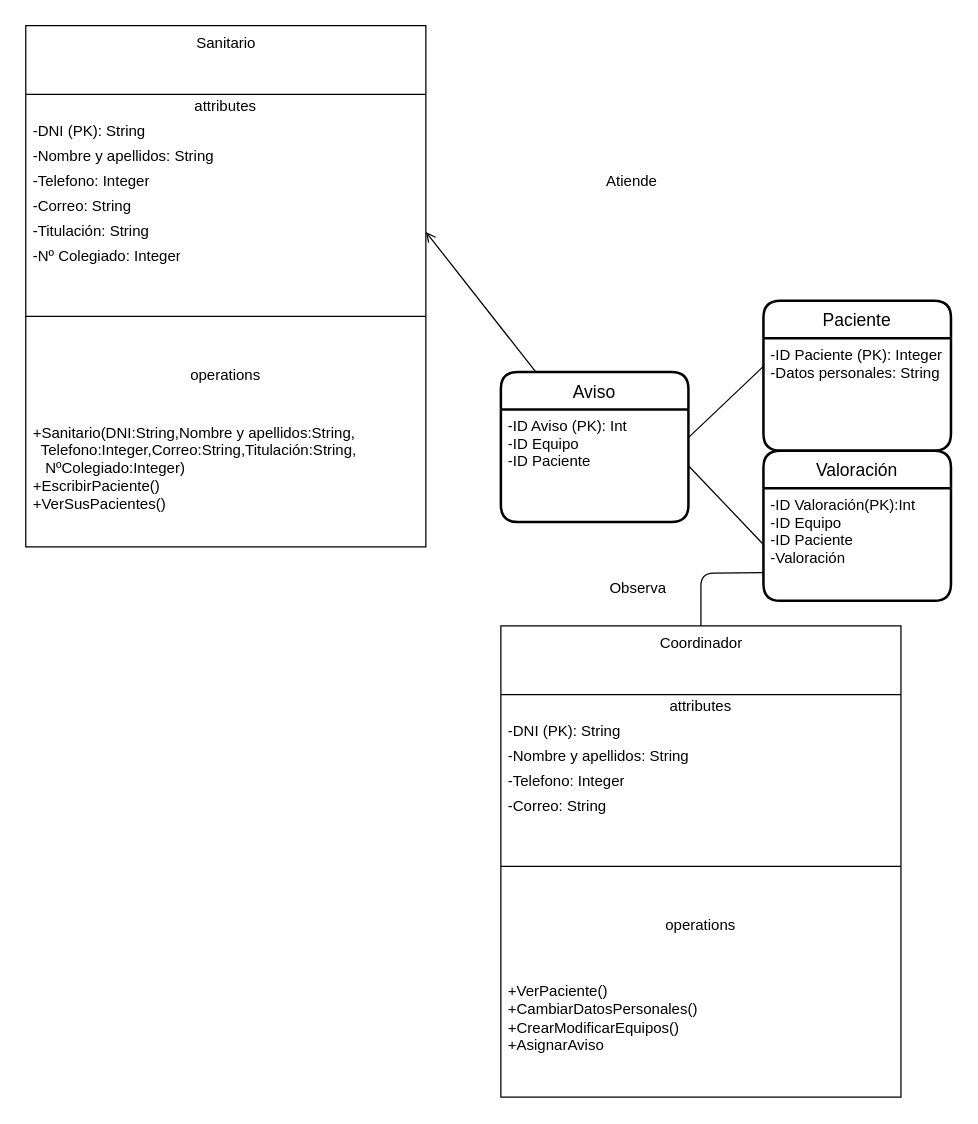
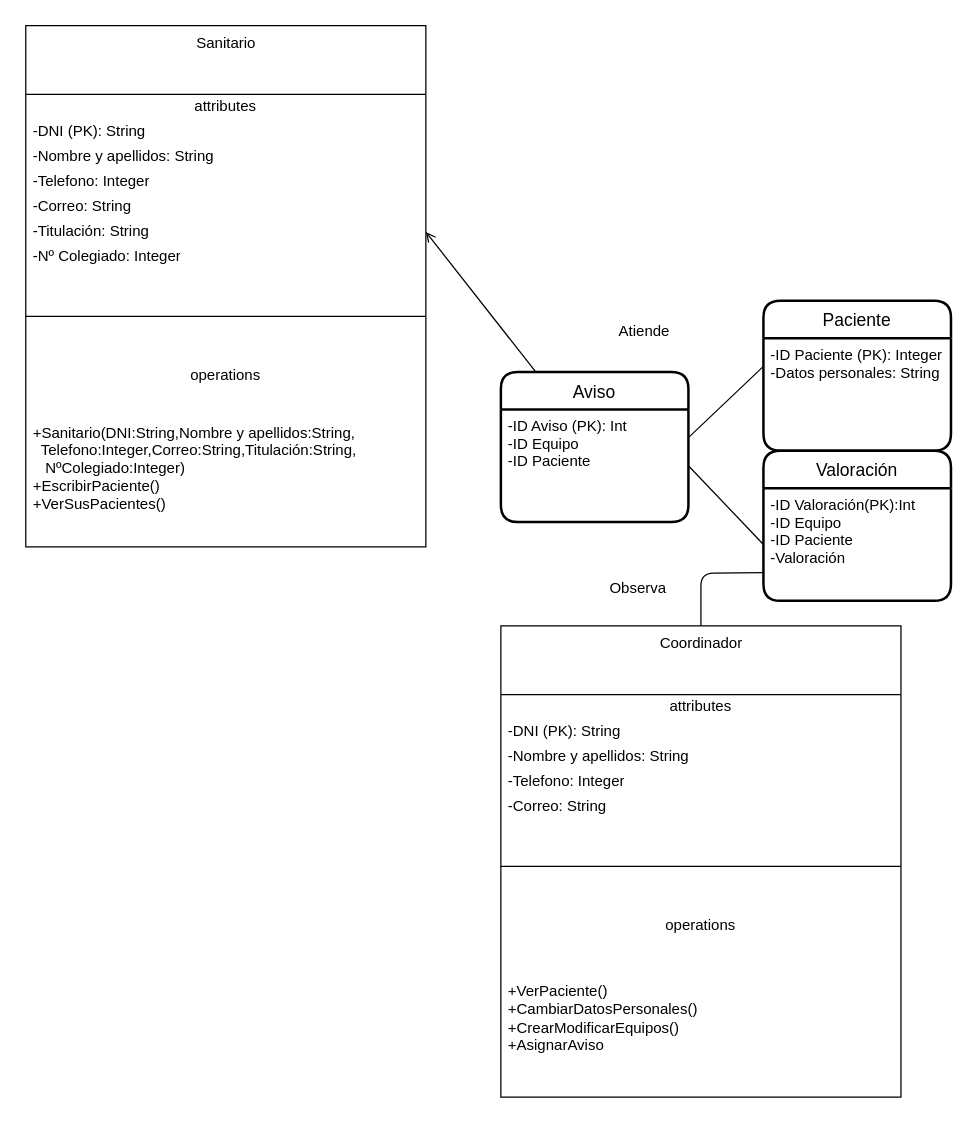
(632, 182) -> (644, 332)
